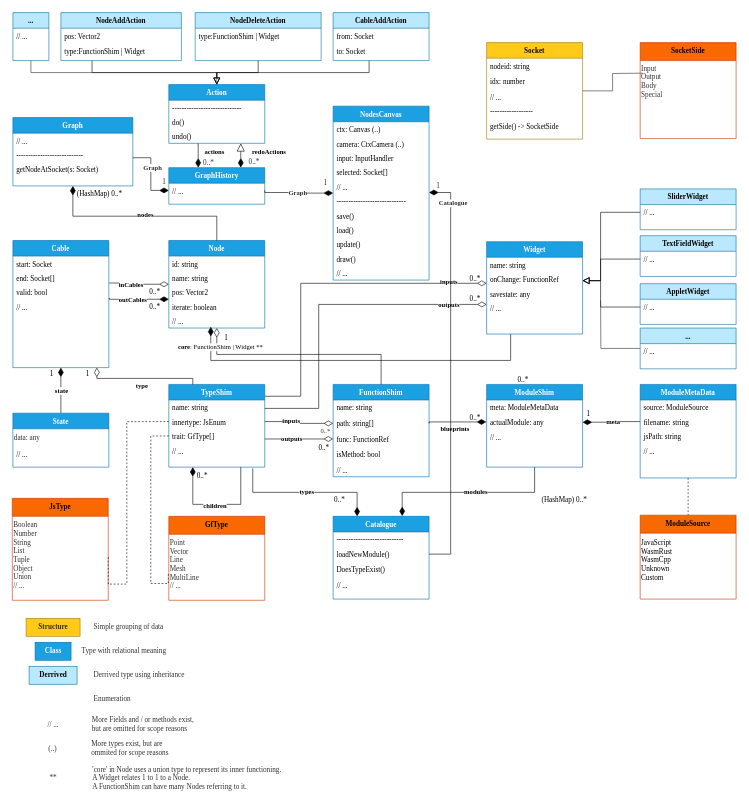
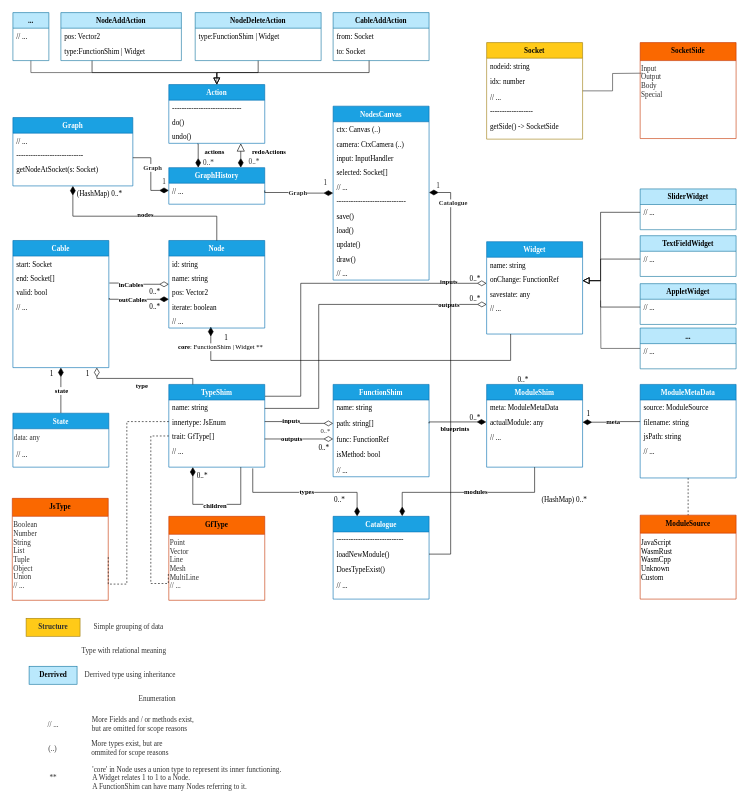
(305, 354) -> none
(53, 651) -> none
(159, 675) -> (150, 675)
(123, 699) -> (168, 699)
